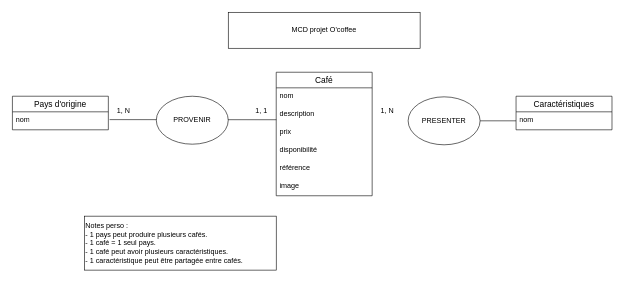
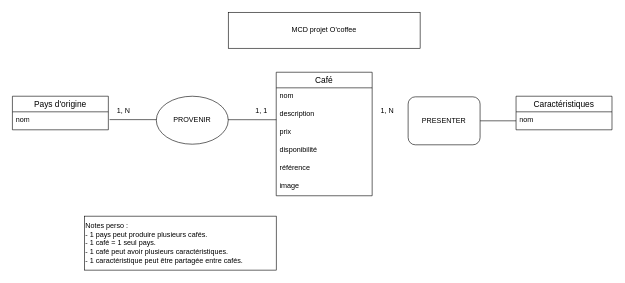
(444, 121) -> (444, 121)
